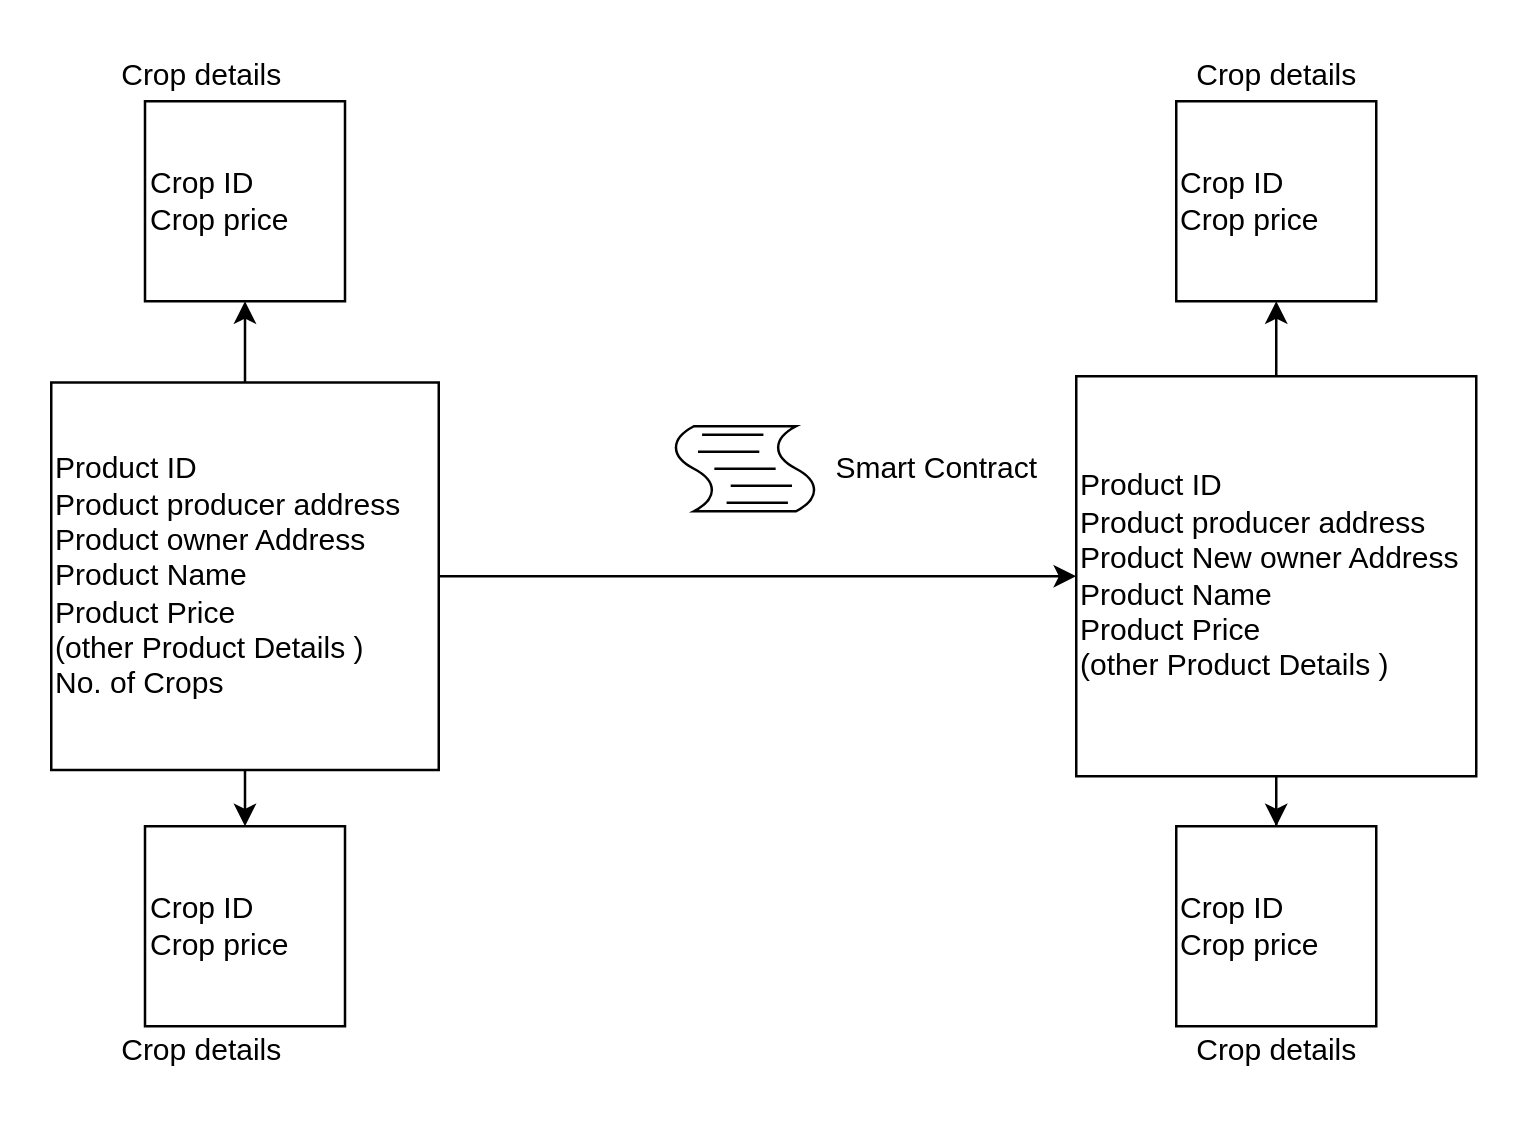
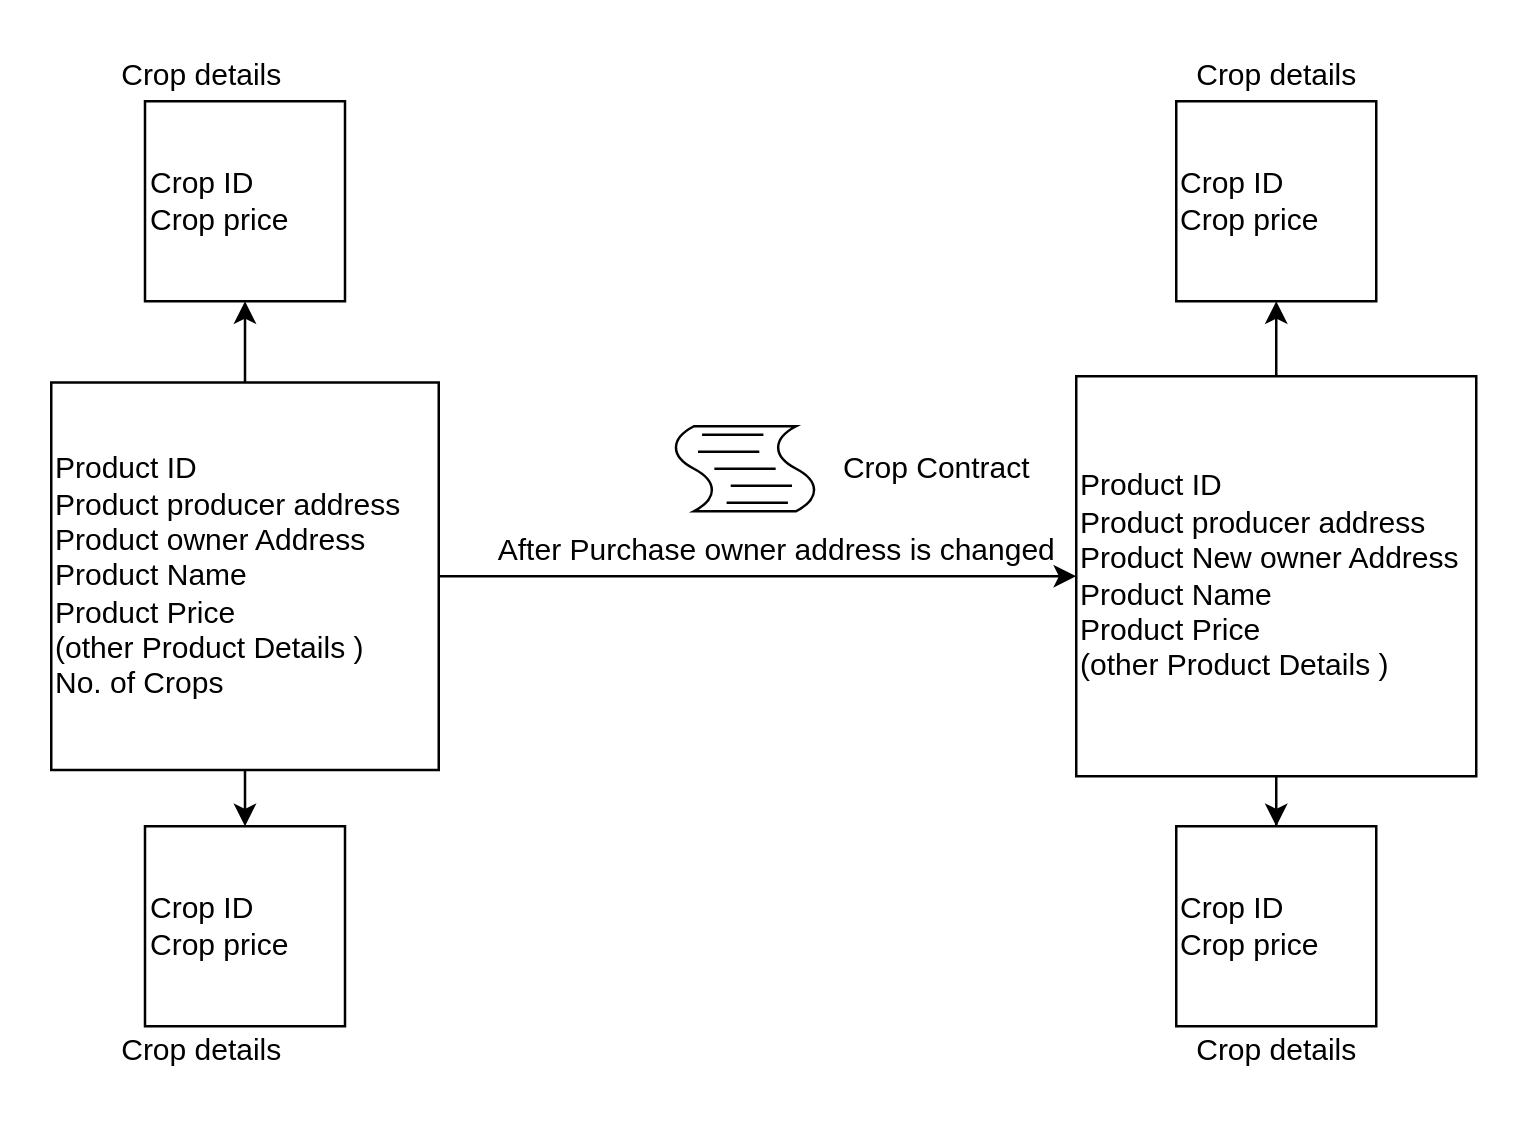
(938, 469) -> (938, 469)
none -> (776, 551)
